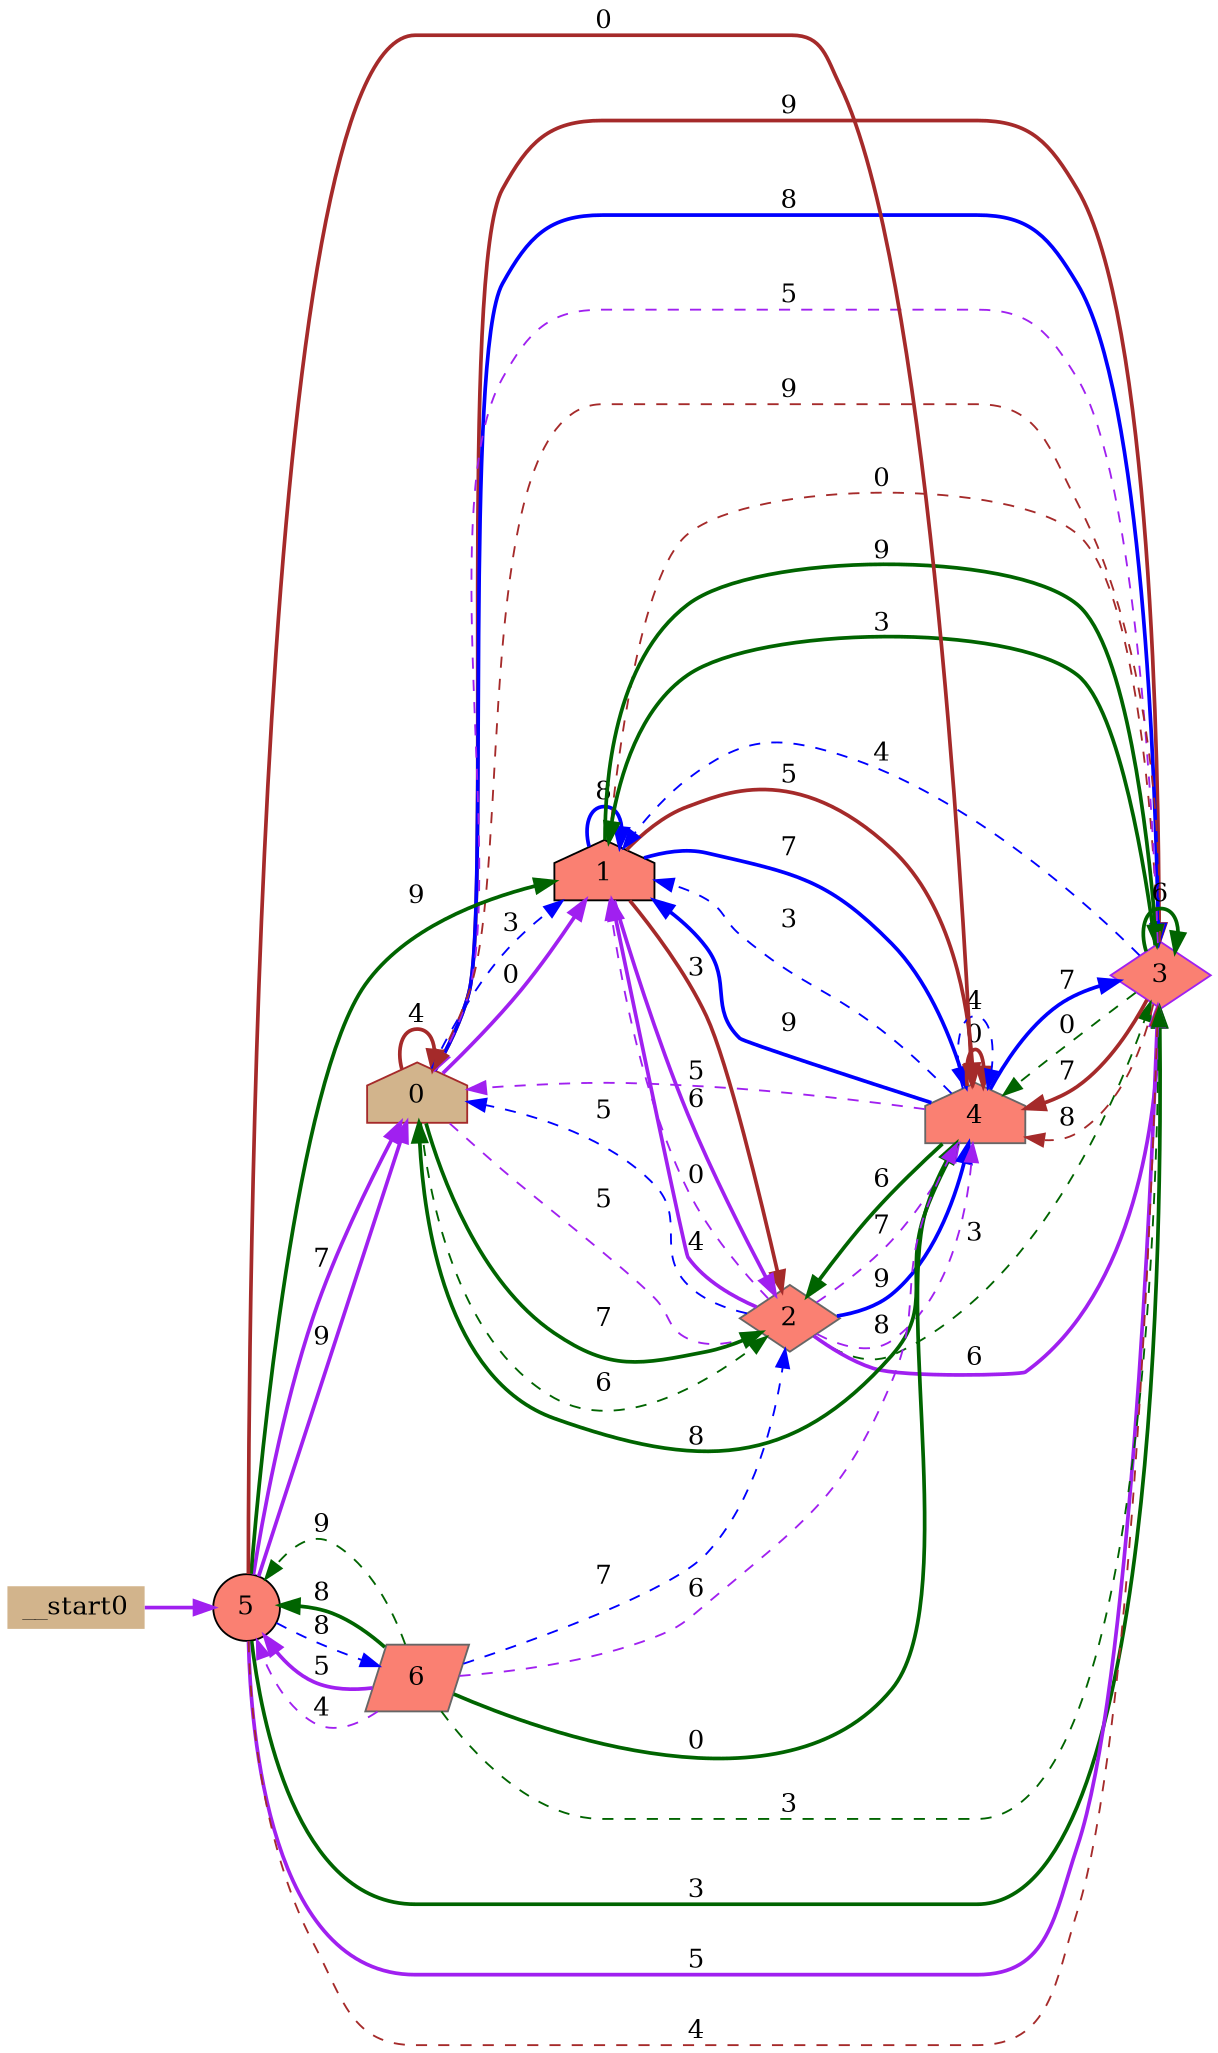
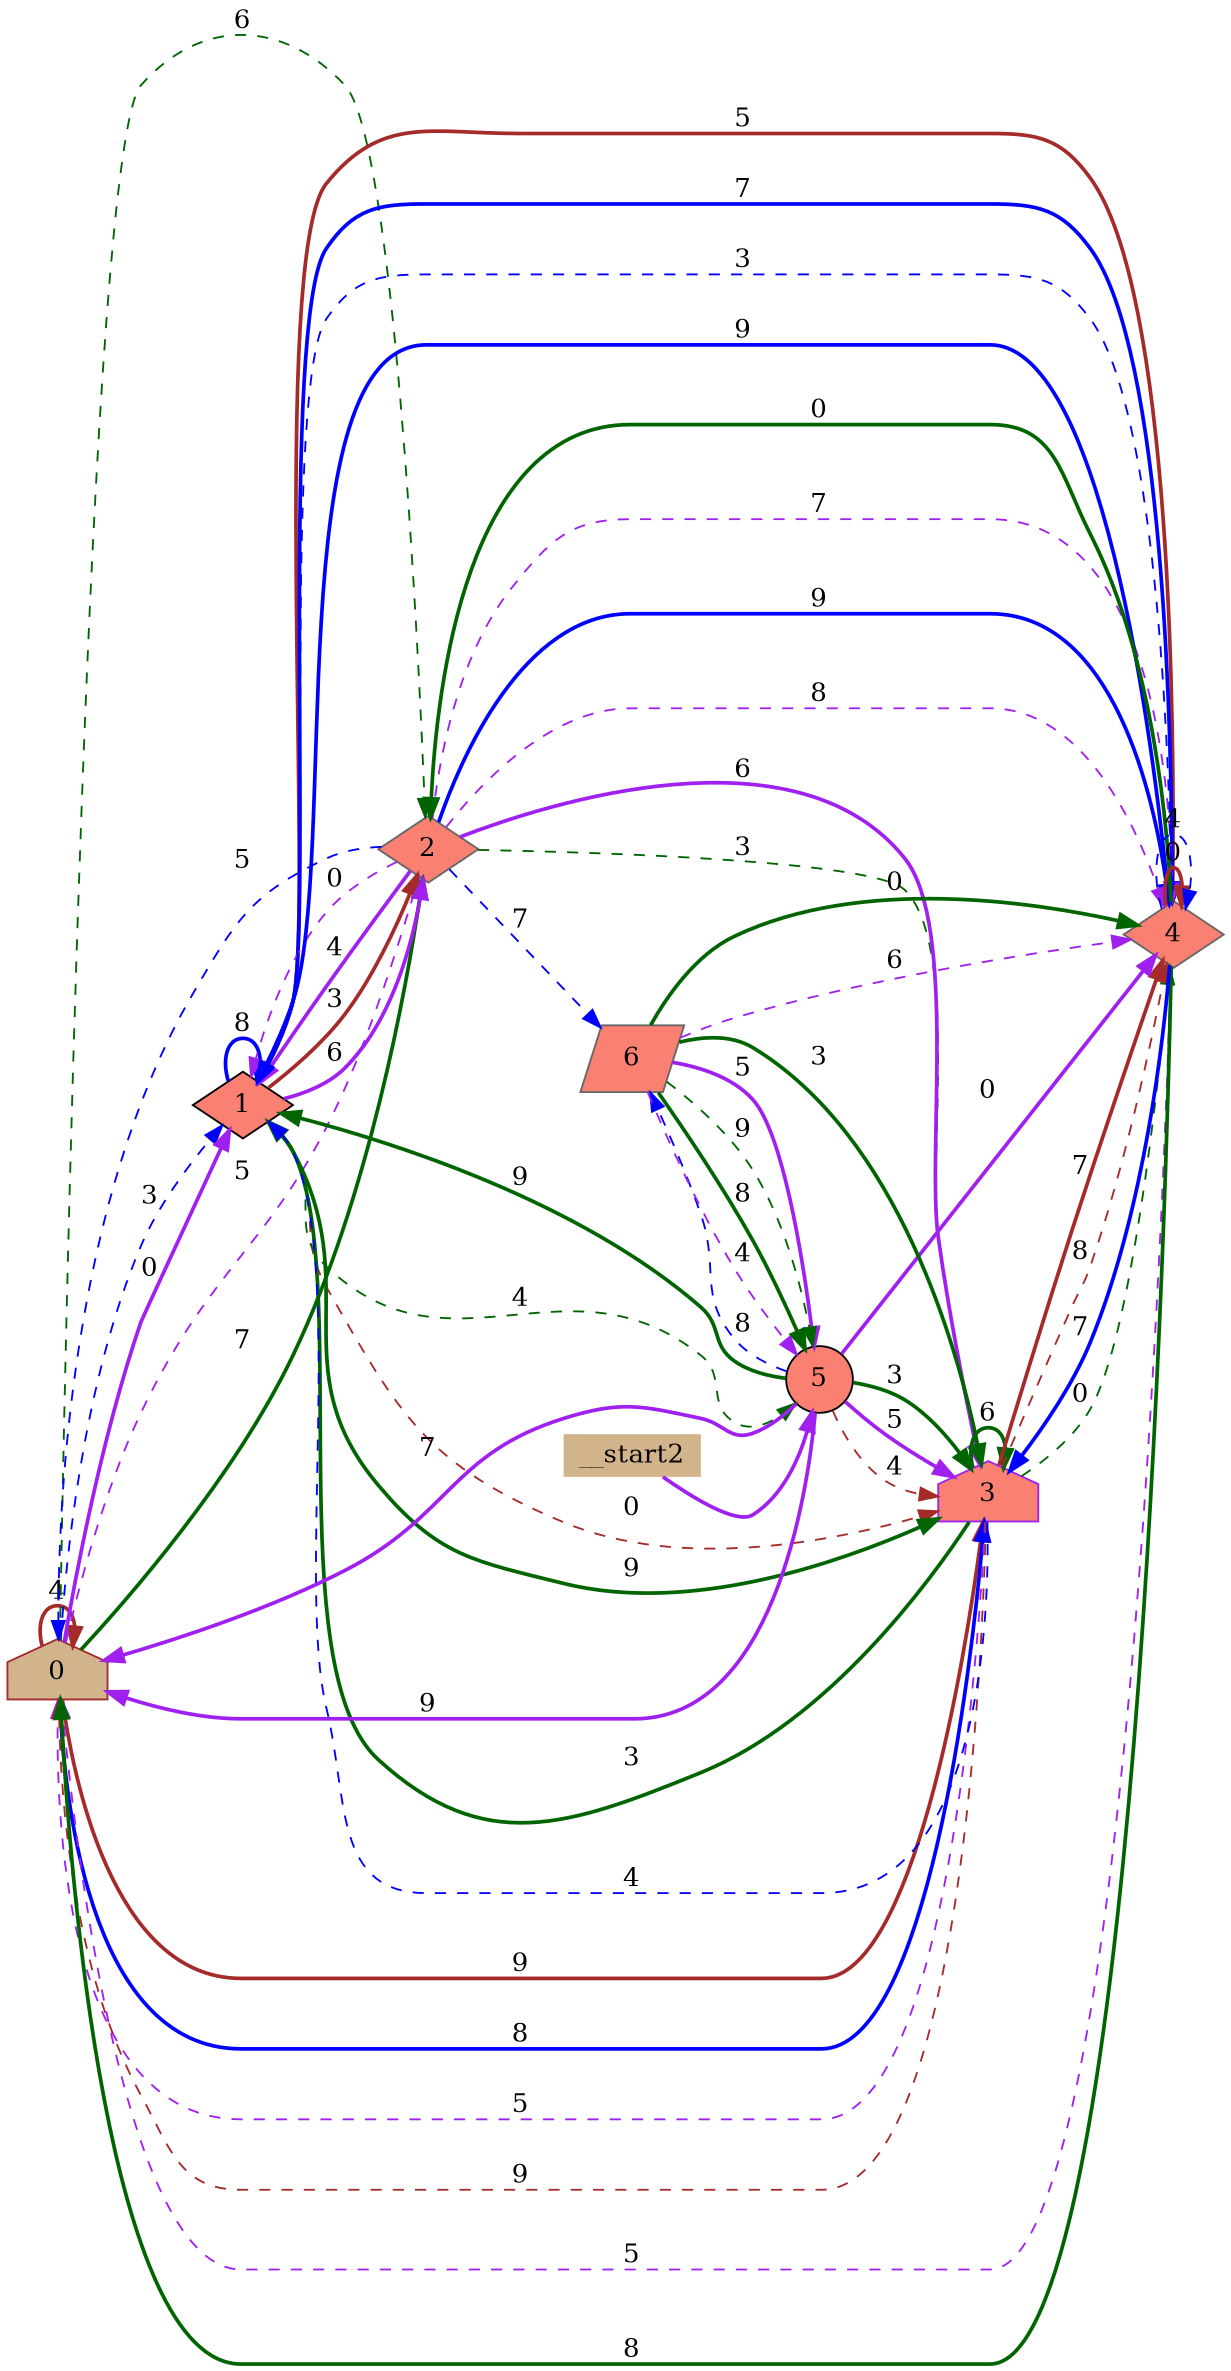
(373, 81) -> (993, 1162)
(604, 873) -> (243, 1105)
(1161, 975) -> (988, 1494)
(975, 1116) -> (1174, 934)
(883, 1180) -> (820, 411)
none -> (495, 1316)
(681, 1573) -> (518, 942)
(76, 1608) -> (632, 1456)
(1070, 1728) -> (885, 1191)
